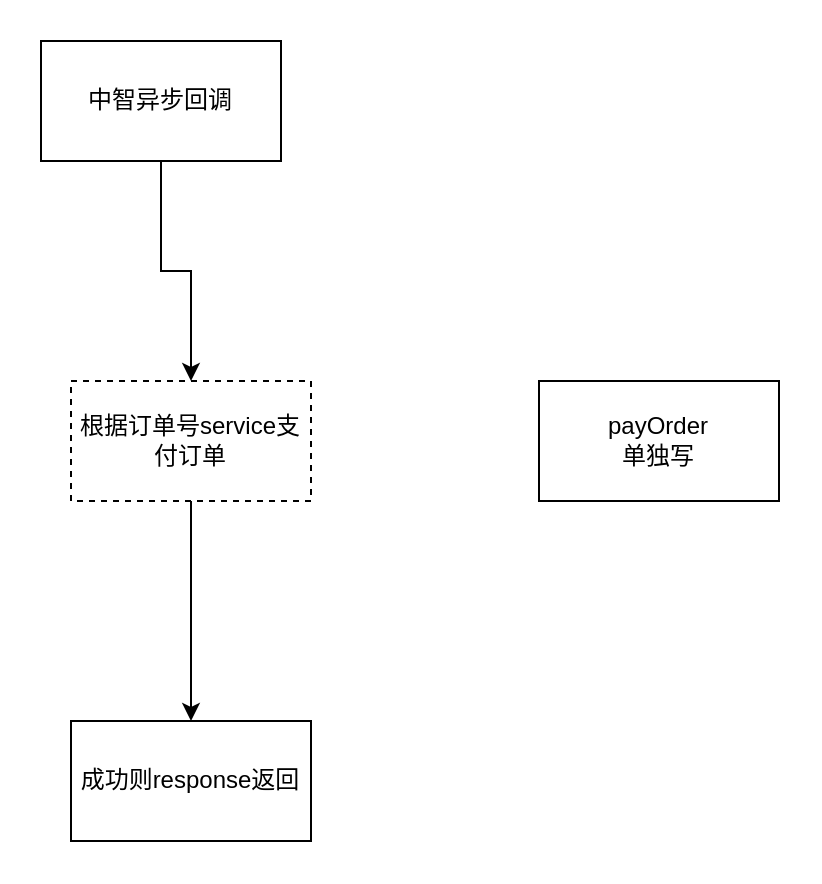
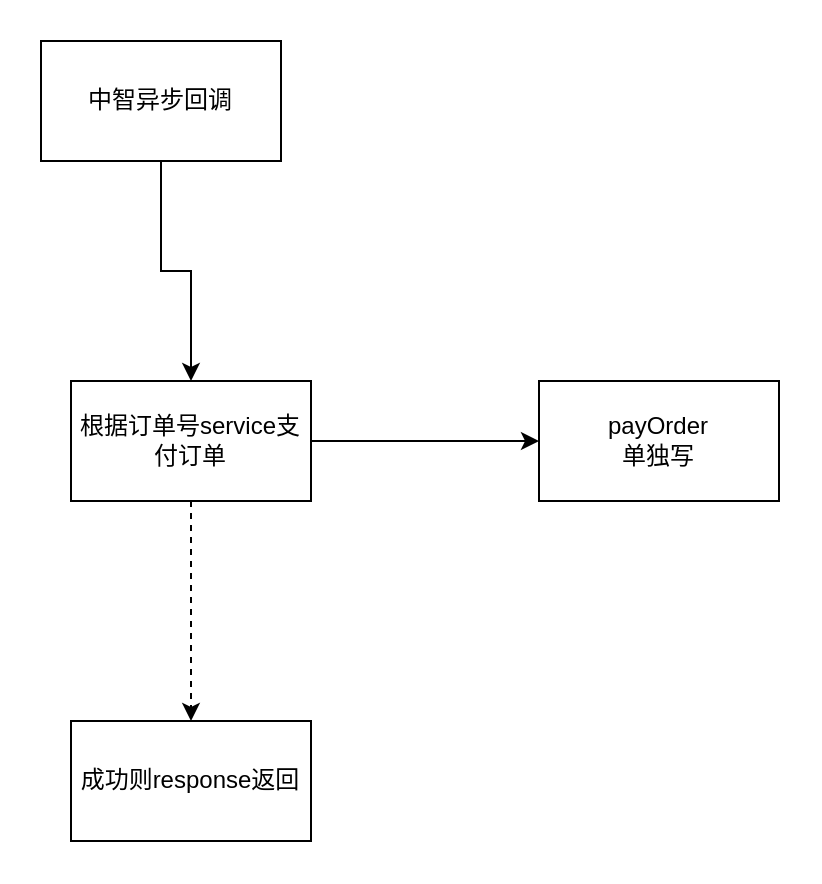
(191, 441) -> (191, 441)
none -> (418, 441)
(191, 603) -> (191, 603)
